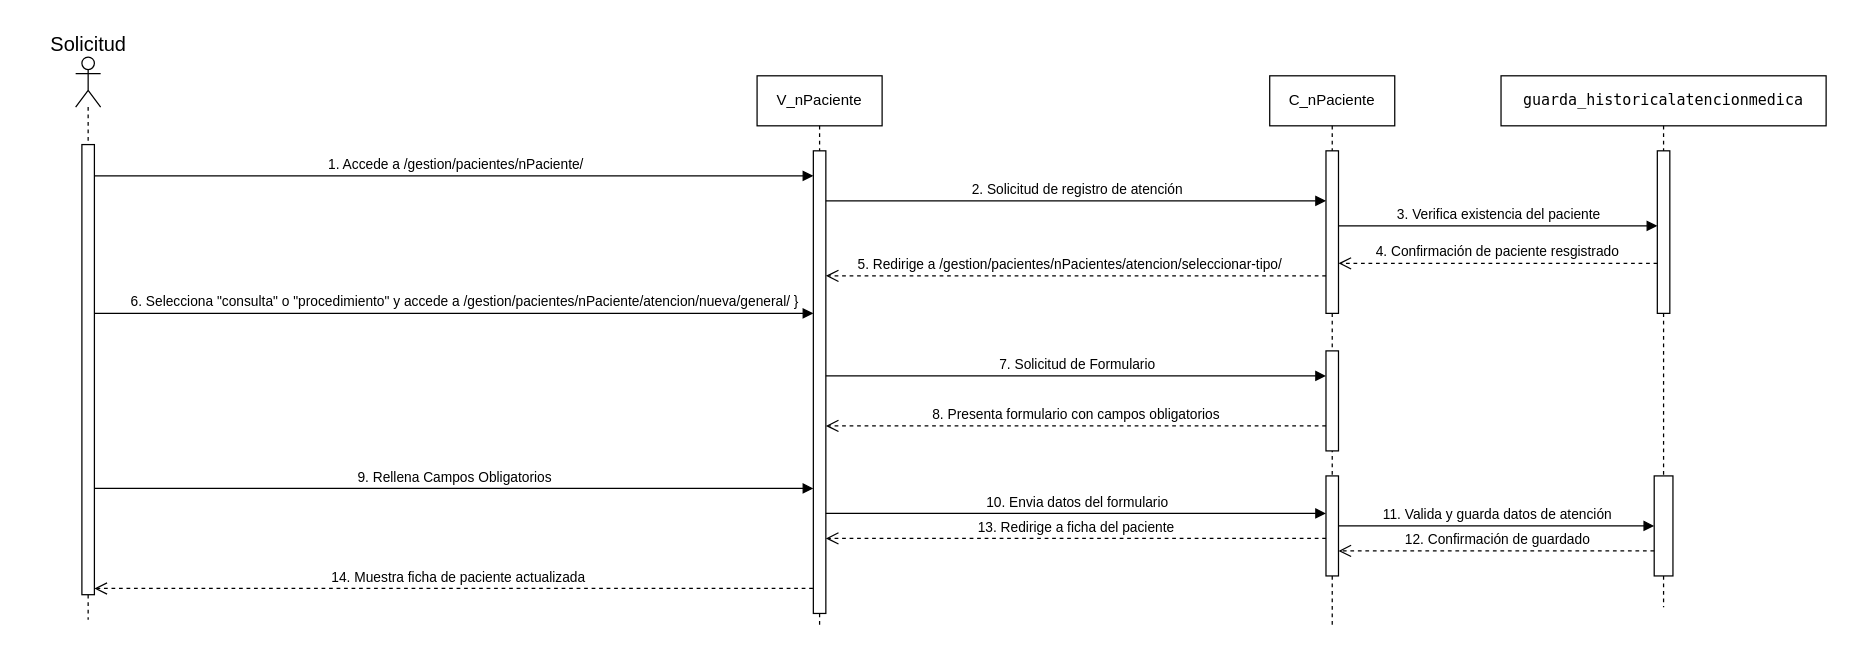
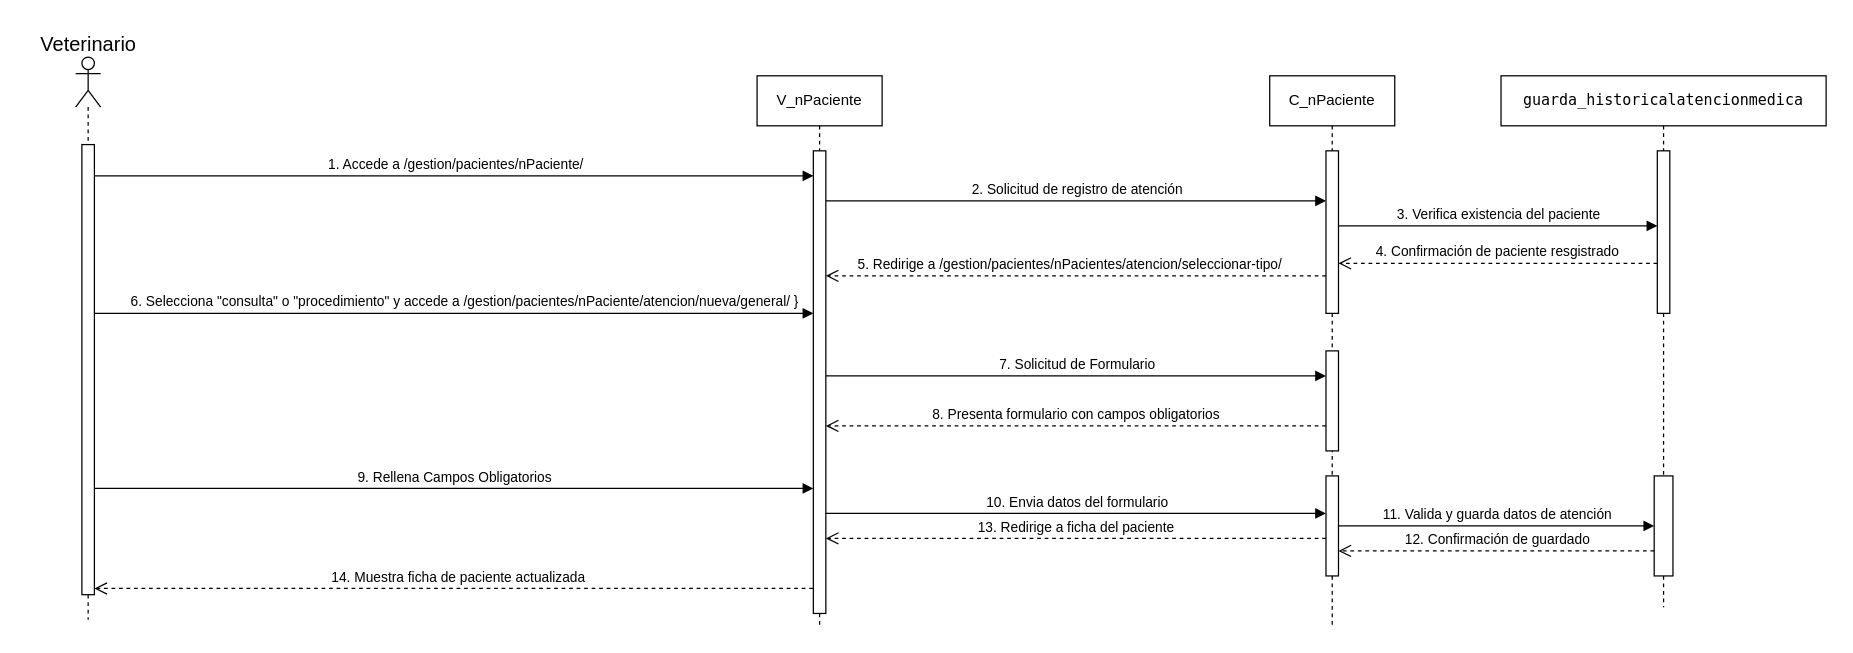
(89, 44) -> (89, 44)
